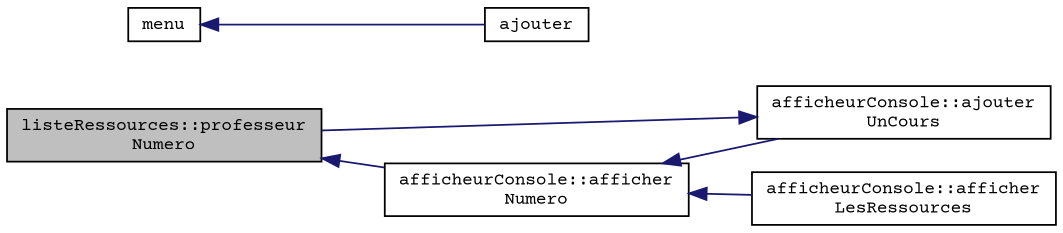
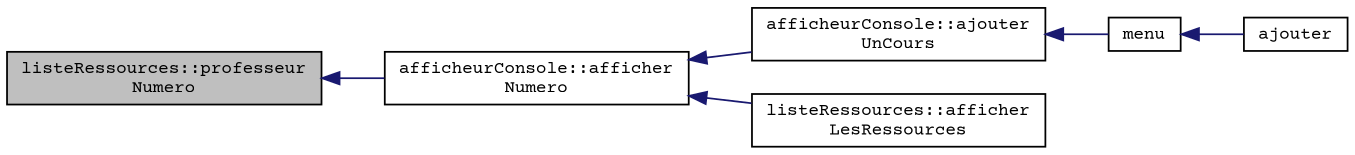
(530, 124) -> (1086, 34)
(904, 199) -> (899, 120)
